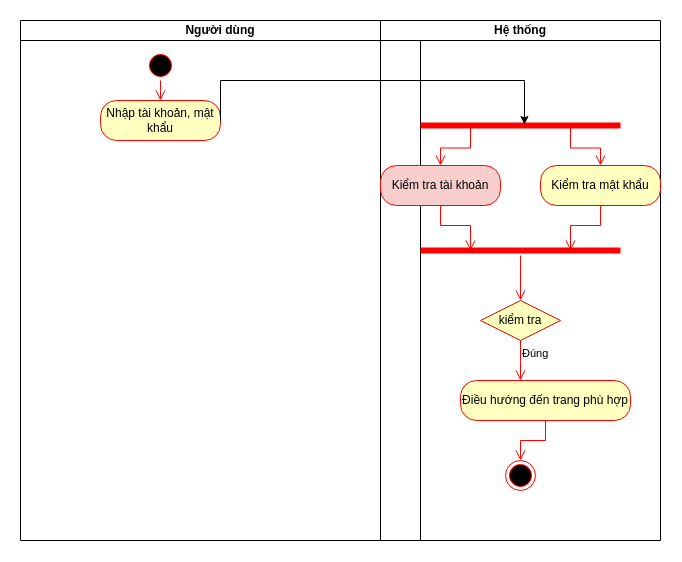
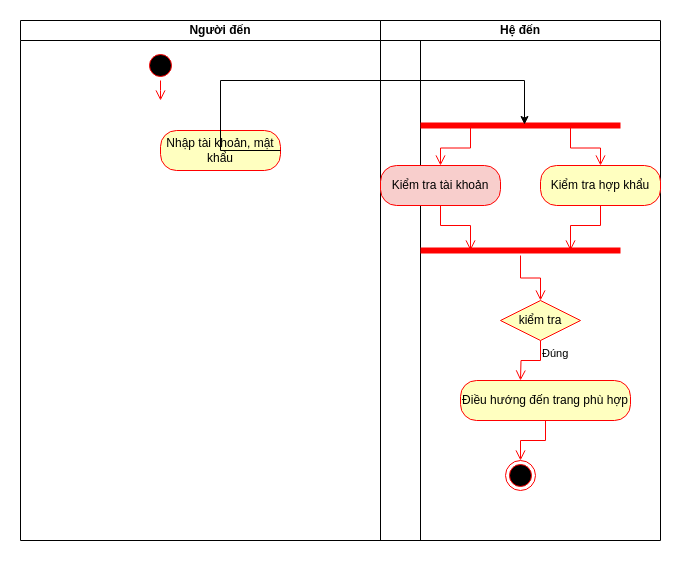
(221, 31) -> (221, 31)
(521, 31) -> (521, 31)
(161, 121) -> (221, 151)
(601, 186) -> (601, 186)
(521, 321) -> (541, 321)
